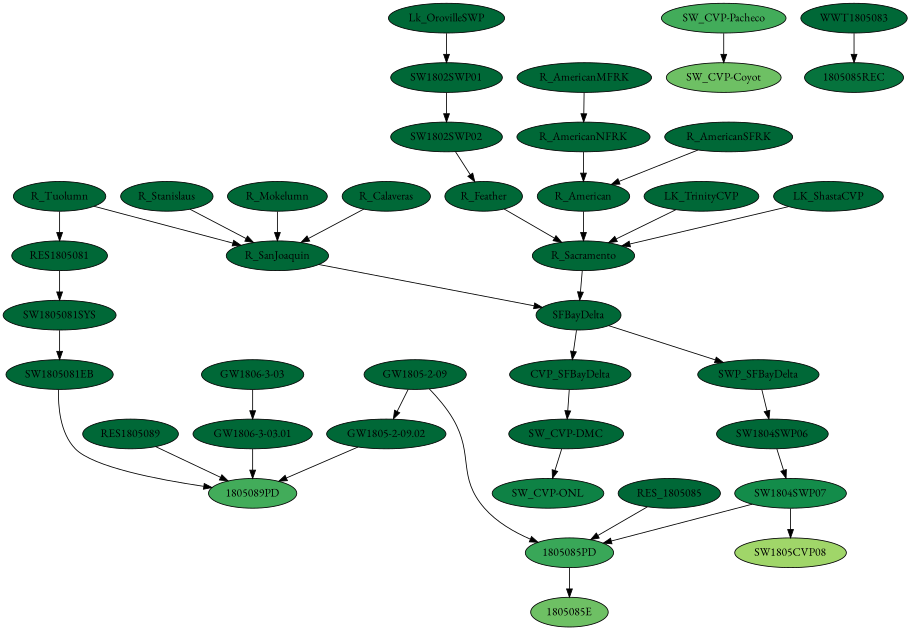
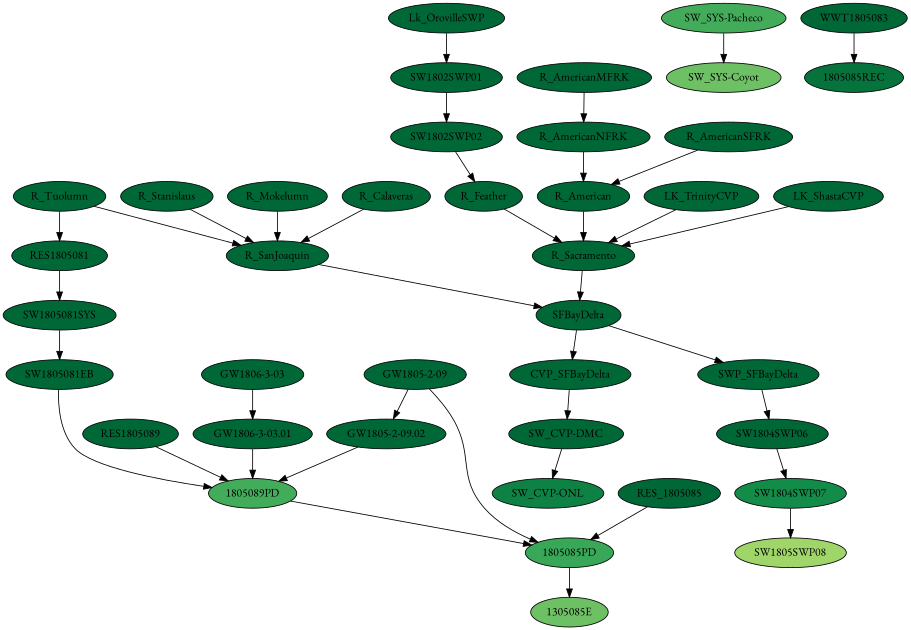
(724, 18) -> (724, 18)
(724, 78) -> (724, 78)
(682, 523) -> (407, 522)
(791, 553) -> (791, 553)
(569, 612) -> (569, 612)
